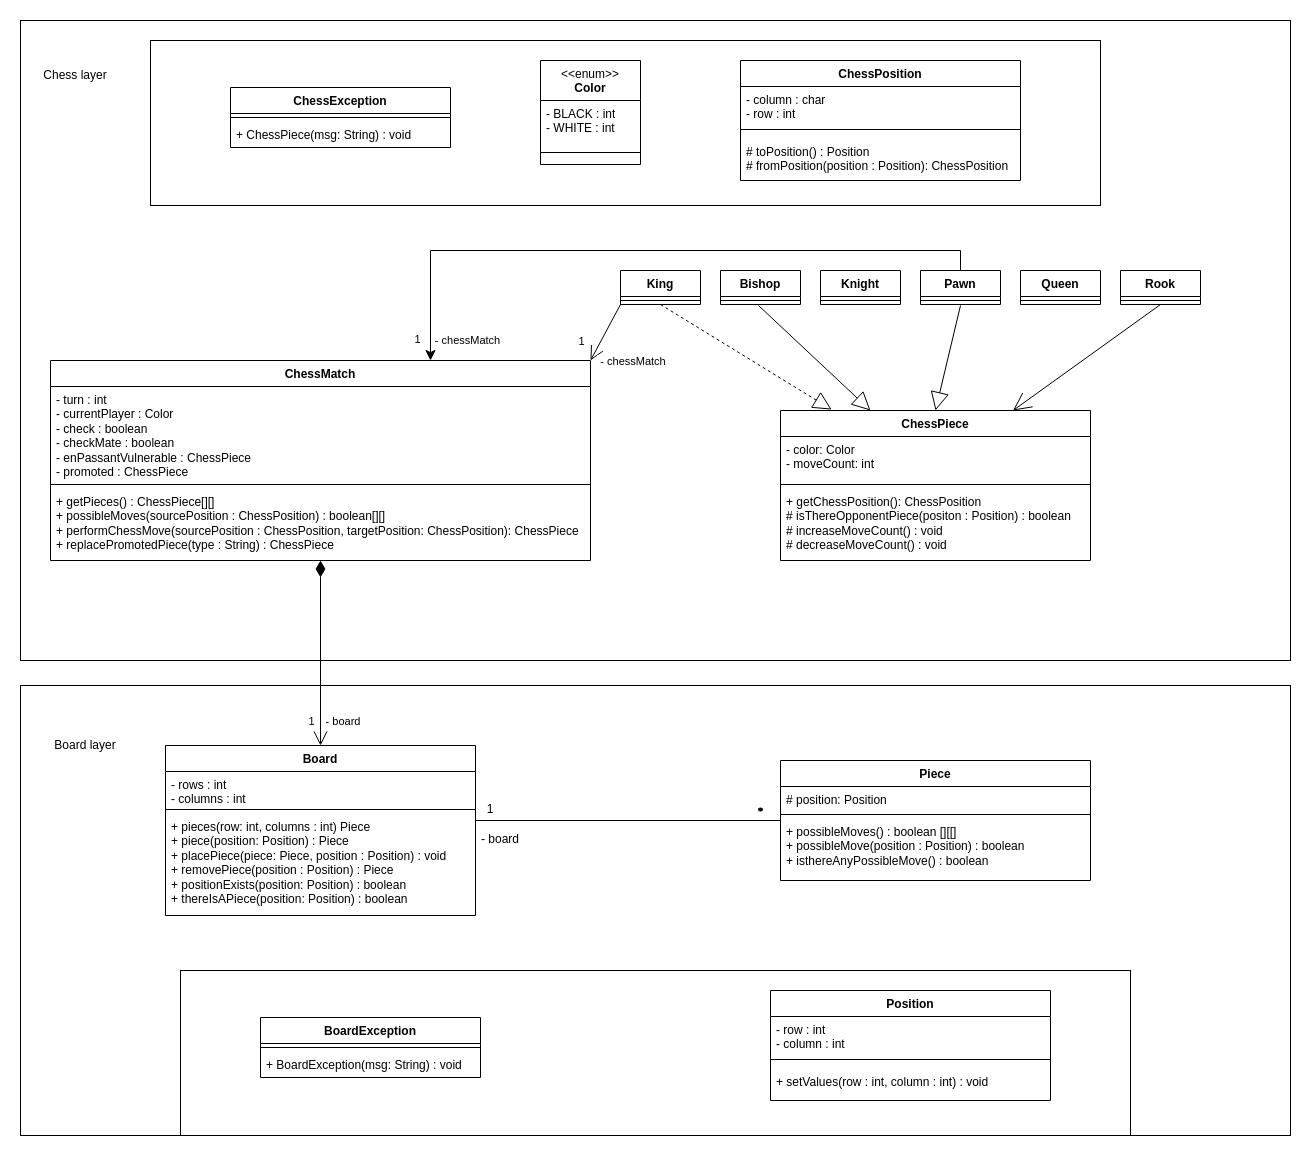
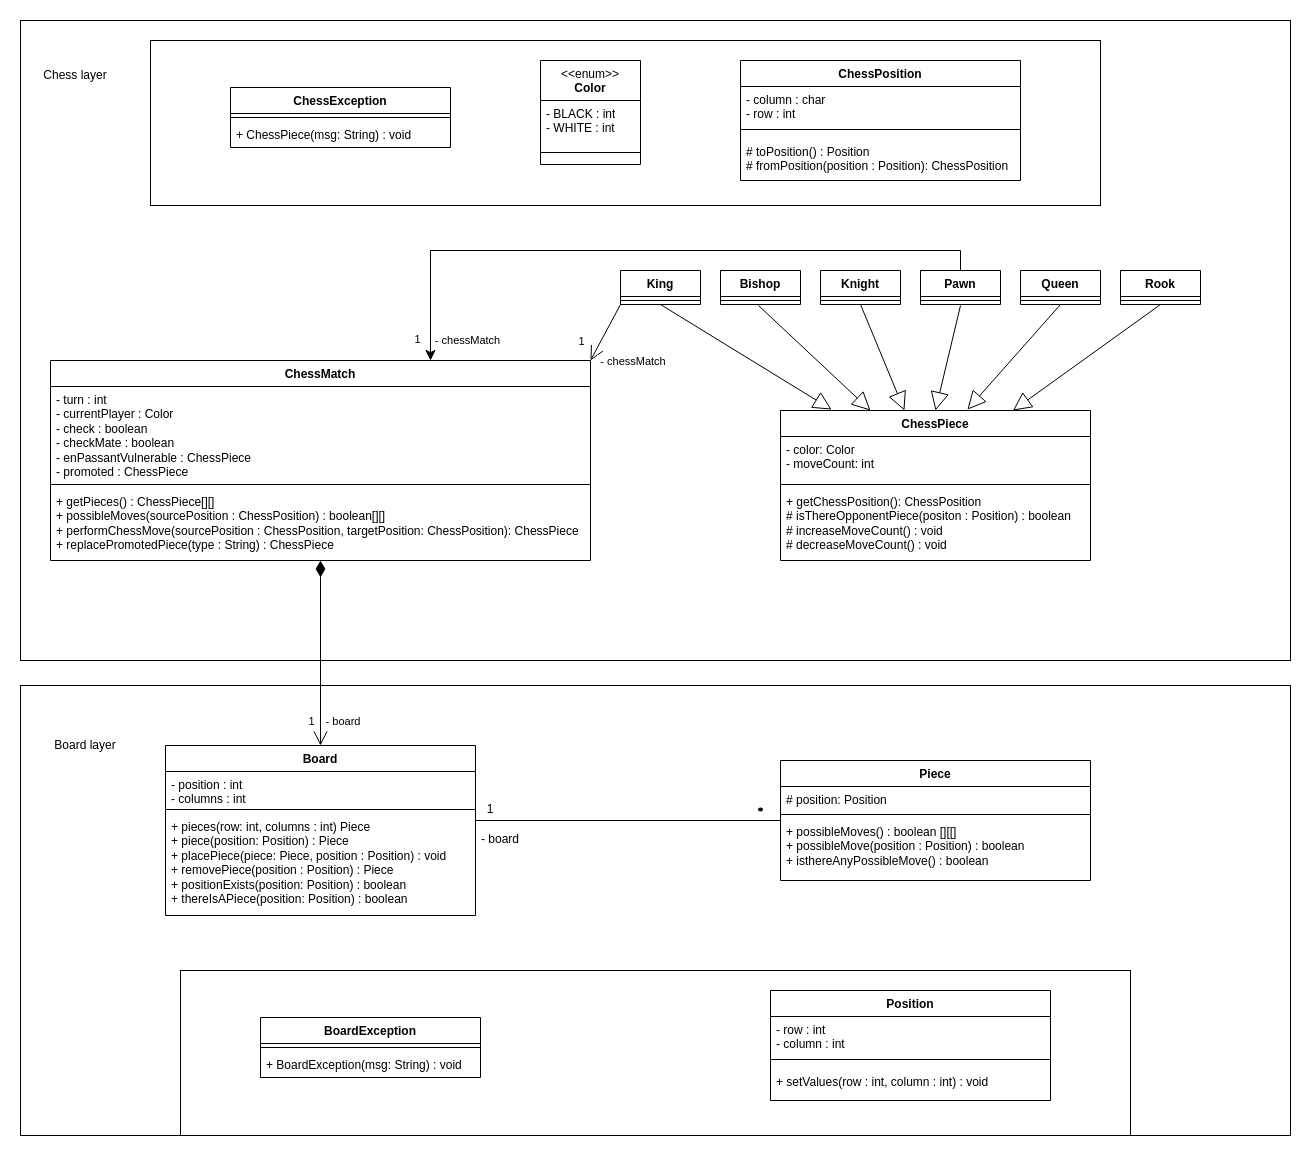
none -> (879, 350)
none -> (1019, 351)
(738, 352) -> (738, 352)
(1023, 403) -> (1029, 399)
(213, 793) -> (214, 793)
